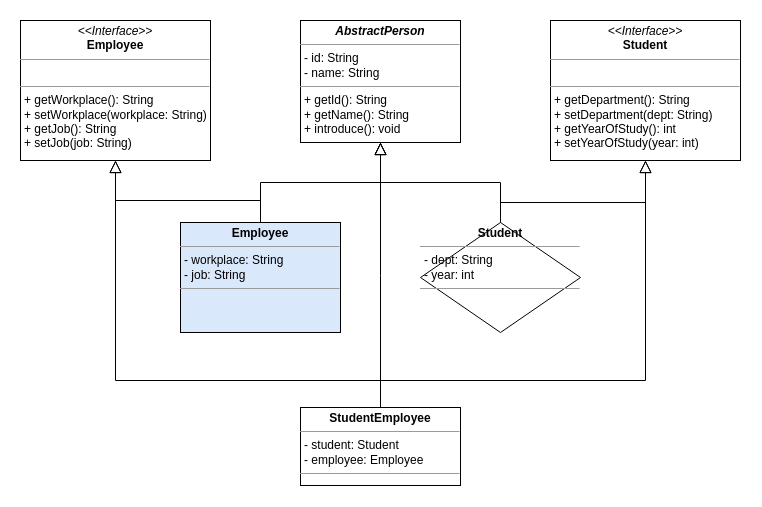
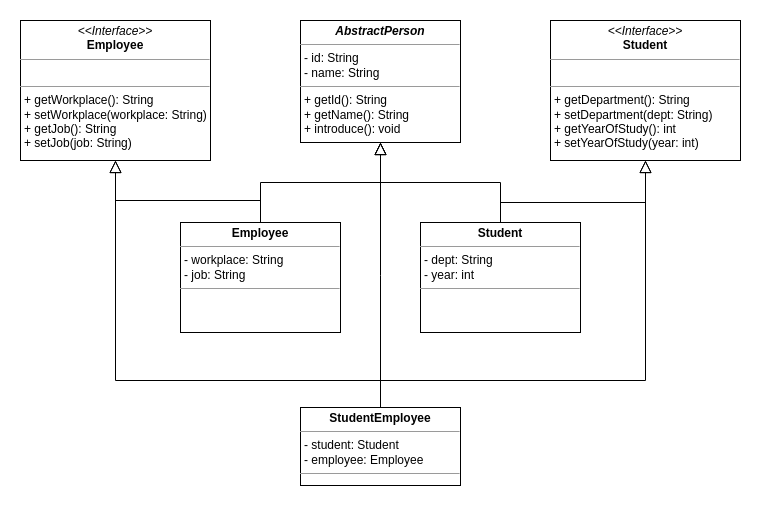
(261, 278) -> (261, 278)
(501, 278) -> (501, 278)
